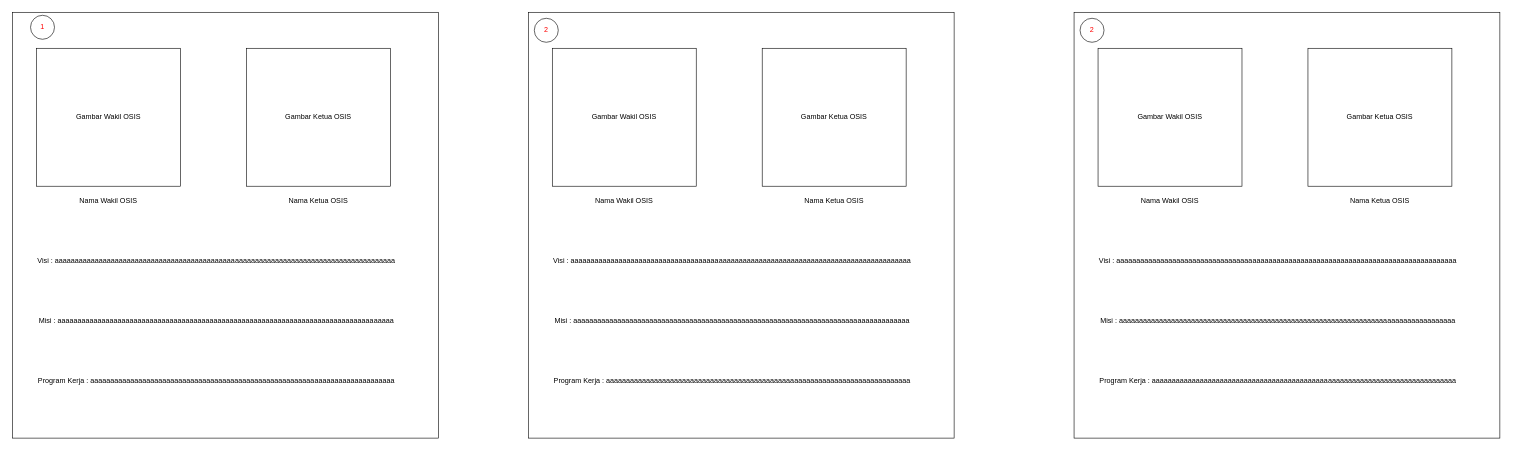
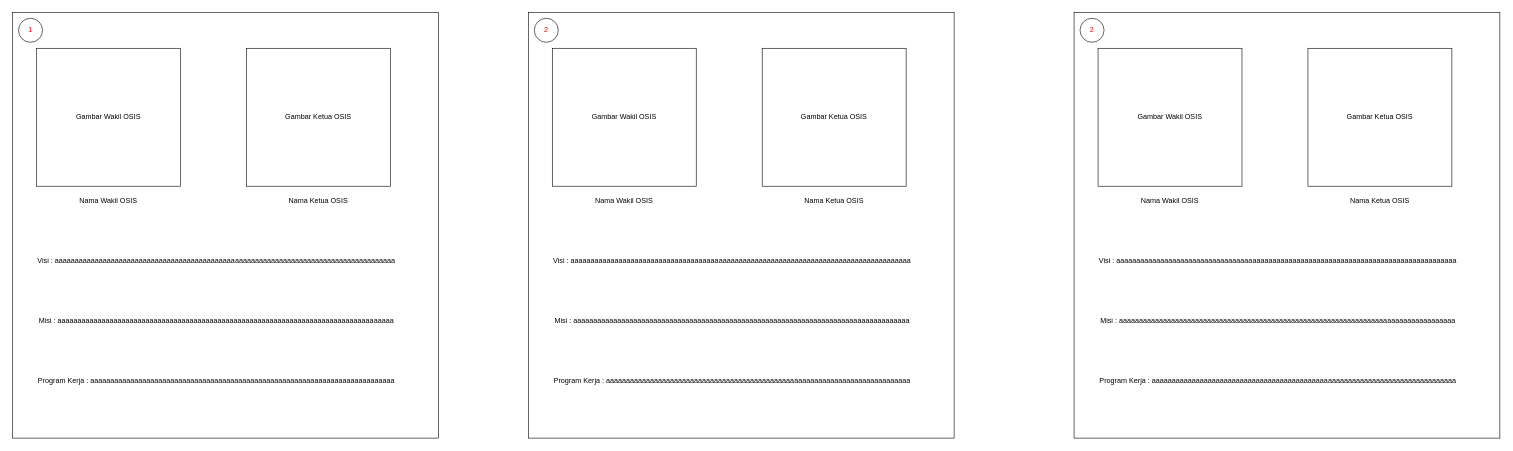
(42, 27) -> (30, 30)
